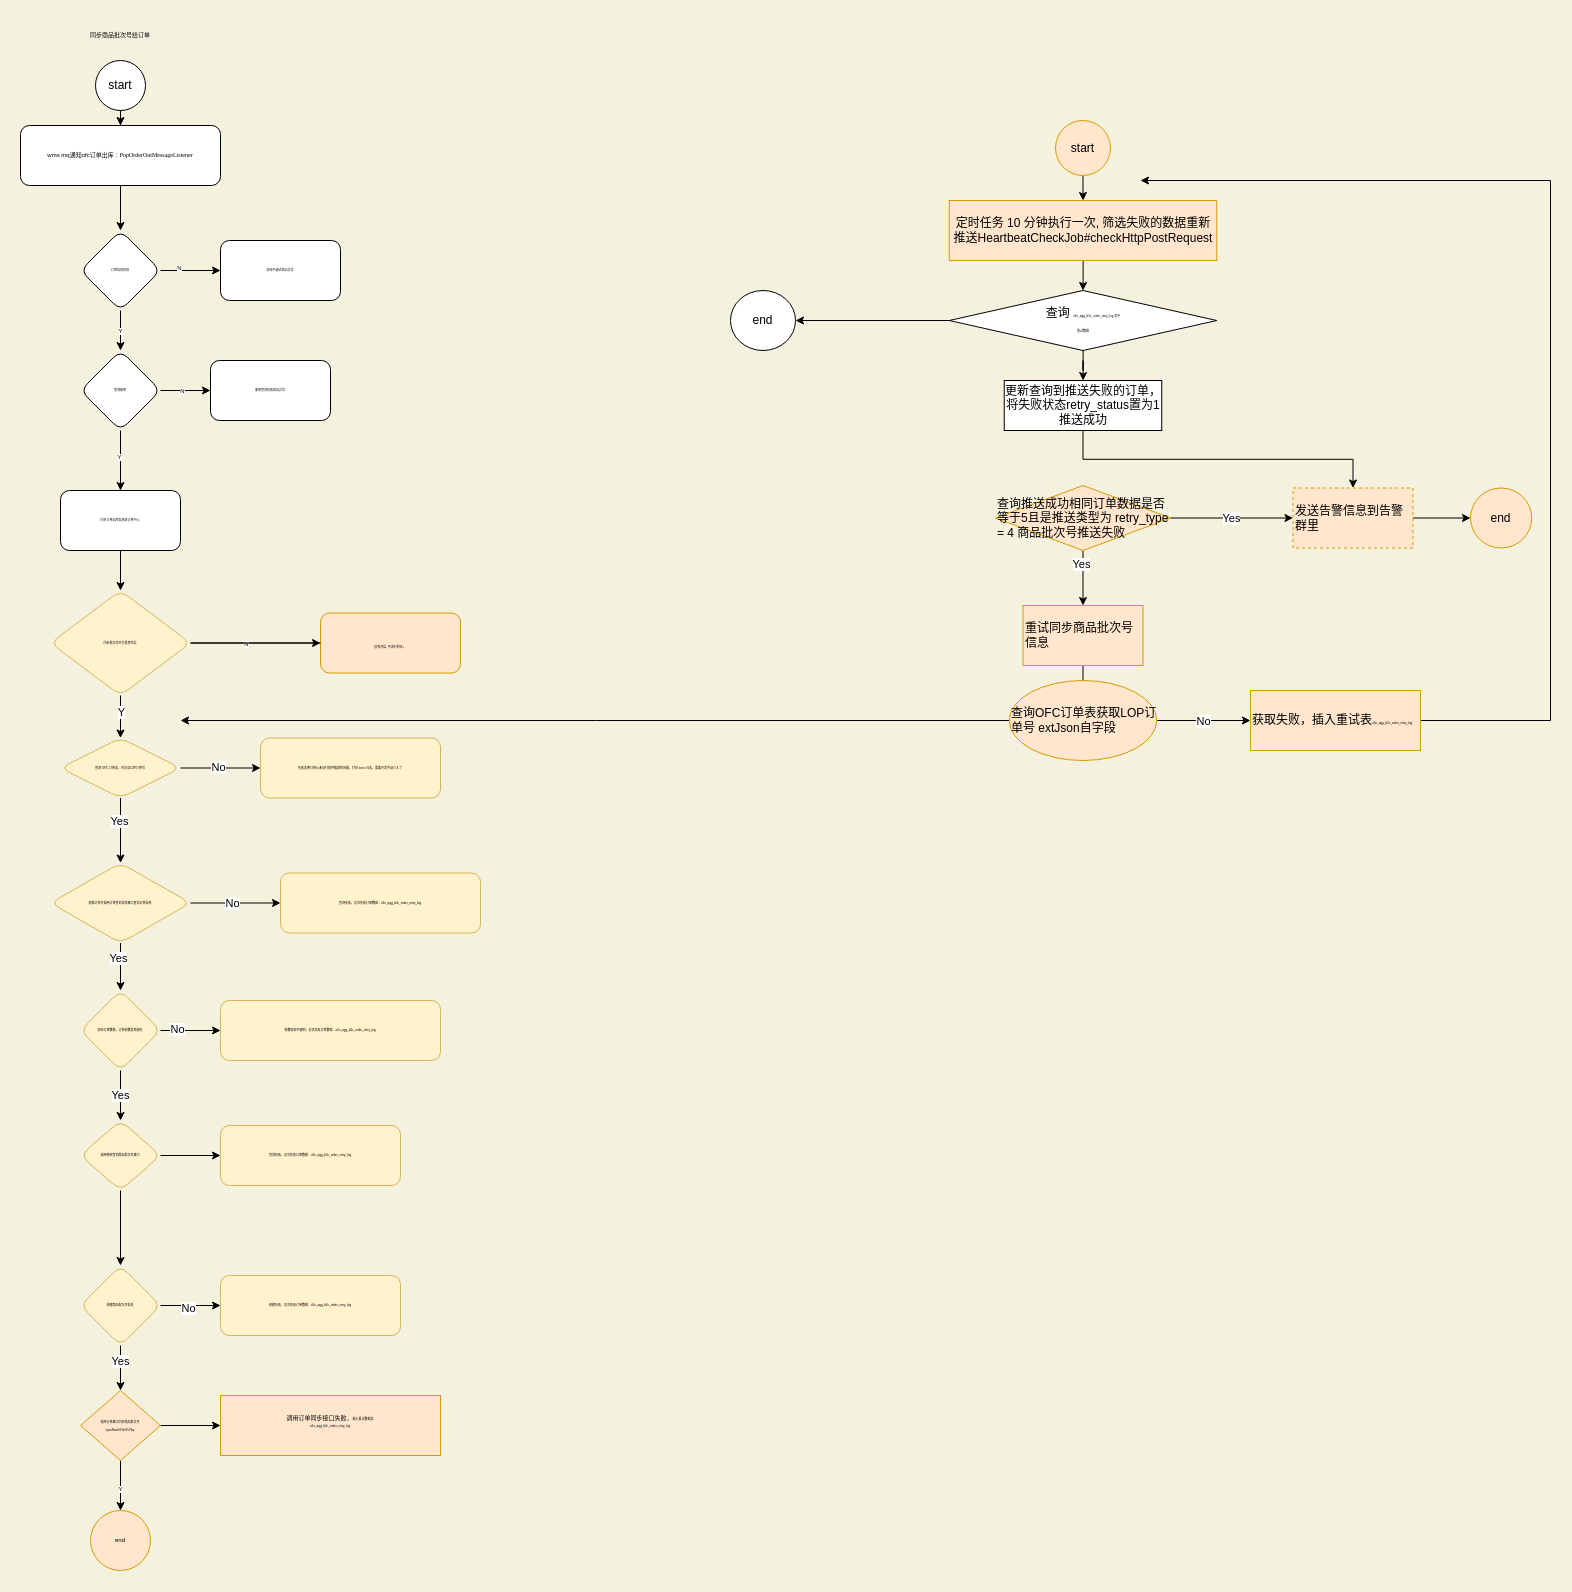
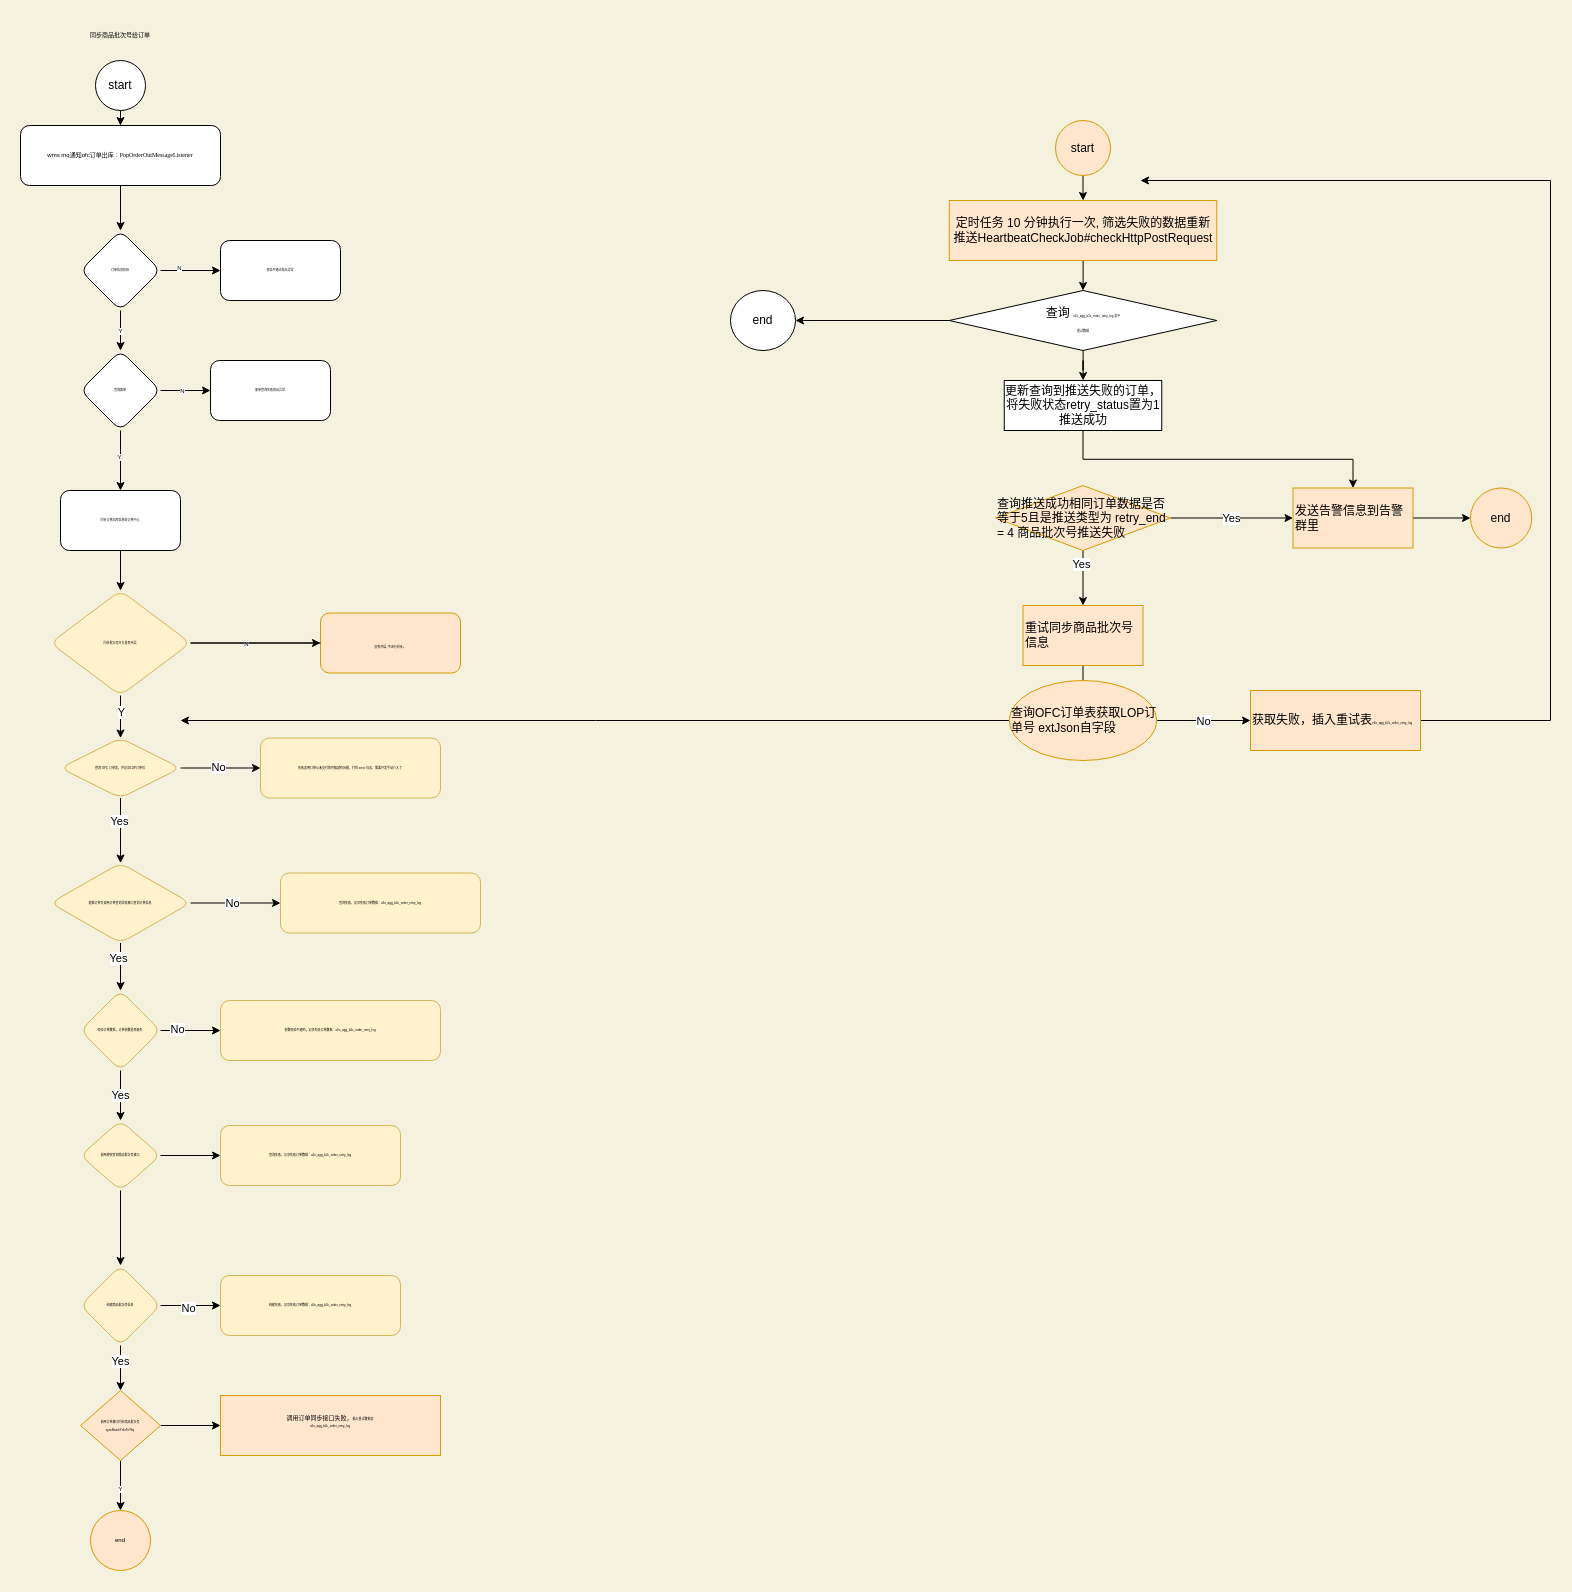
(1353, 518) -> (1353, 518)
(1084, 519) -> (1084, 519)
